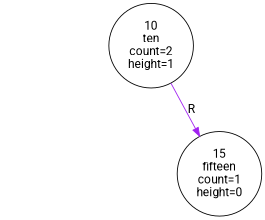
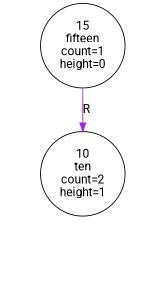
(183, 106) -> (83, 106)
